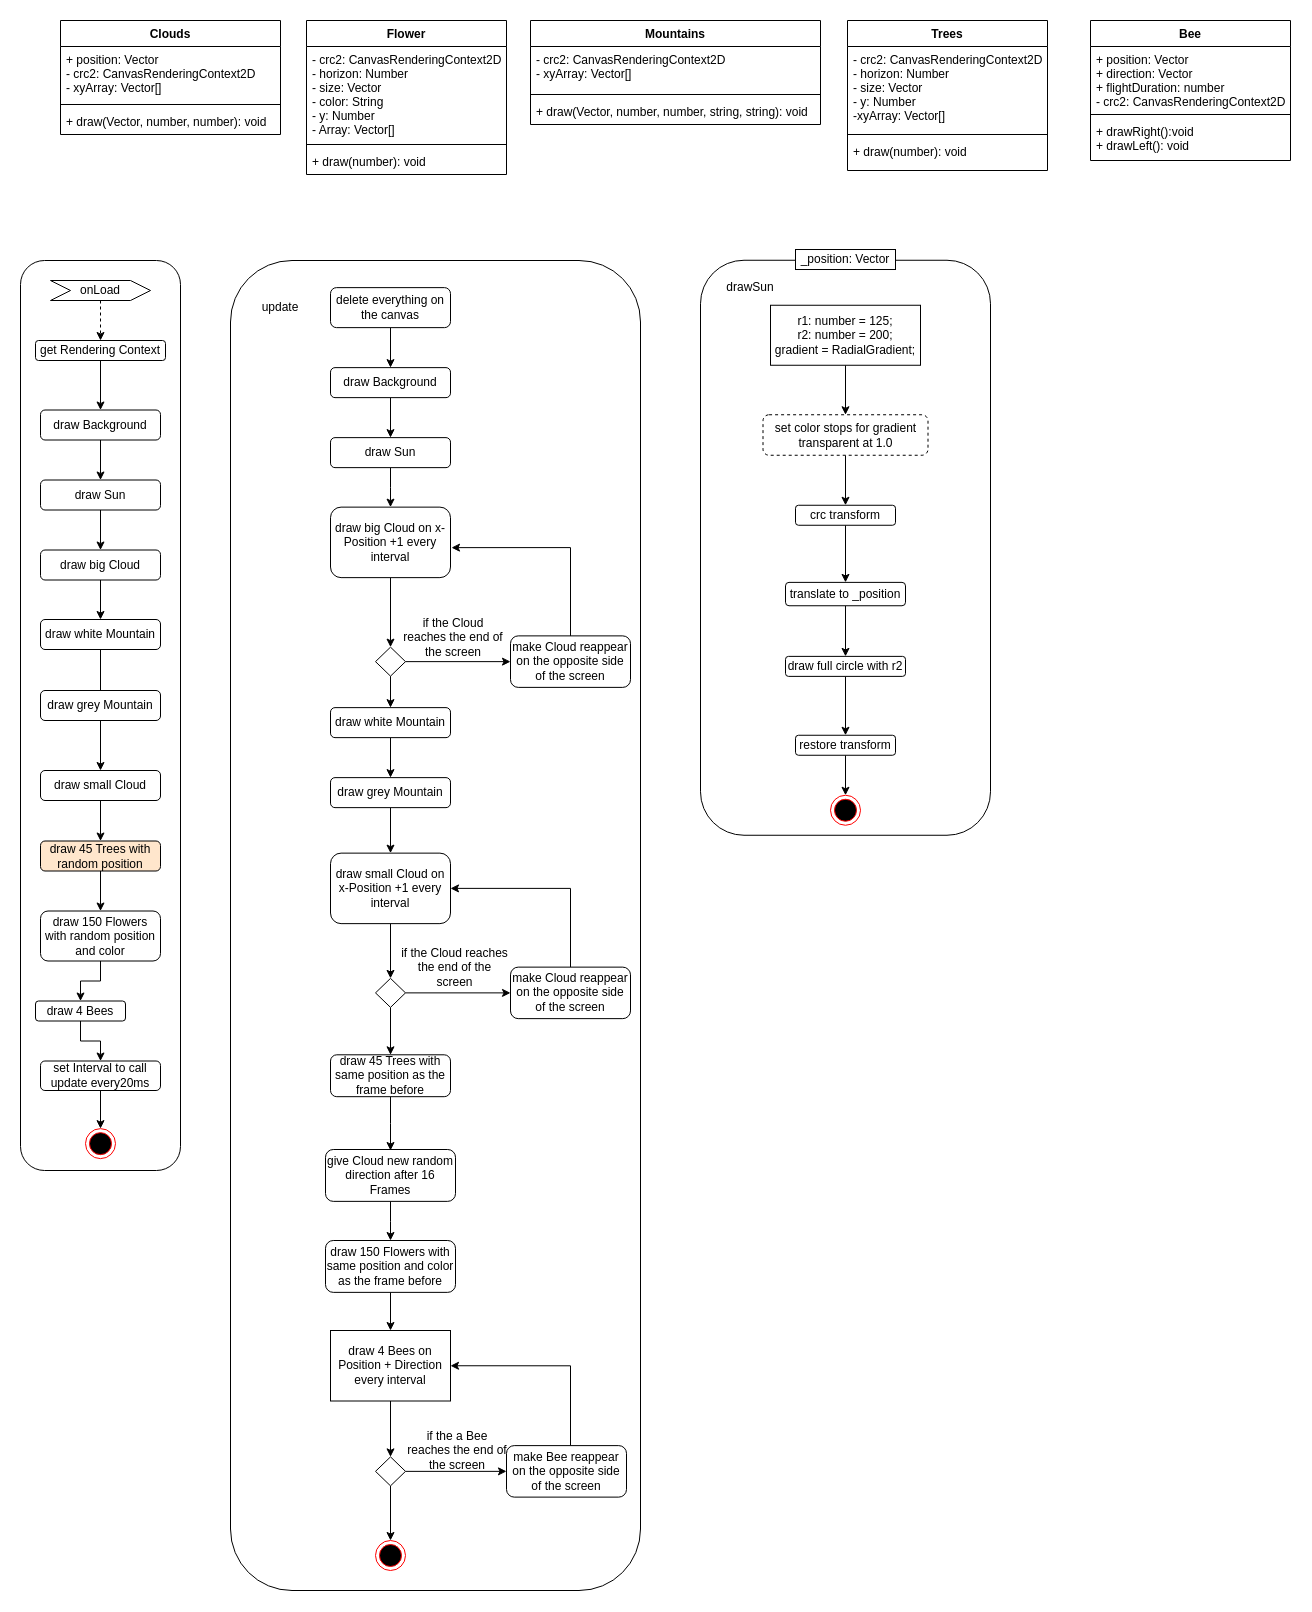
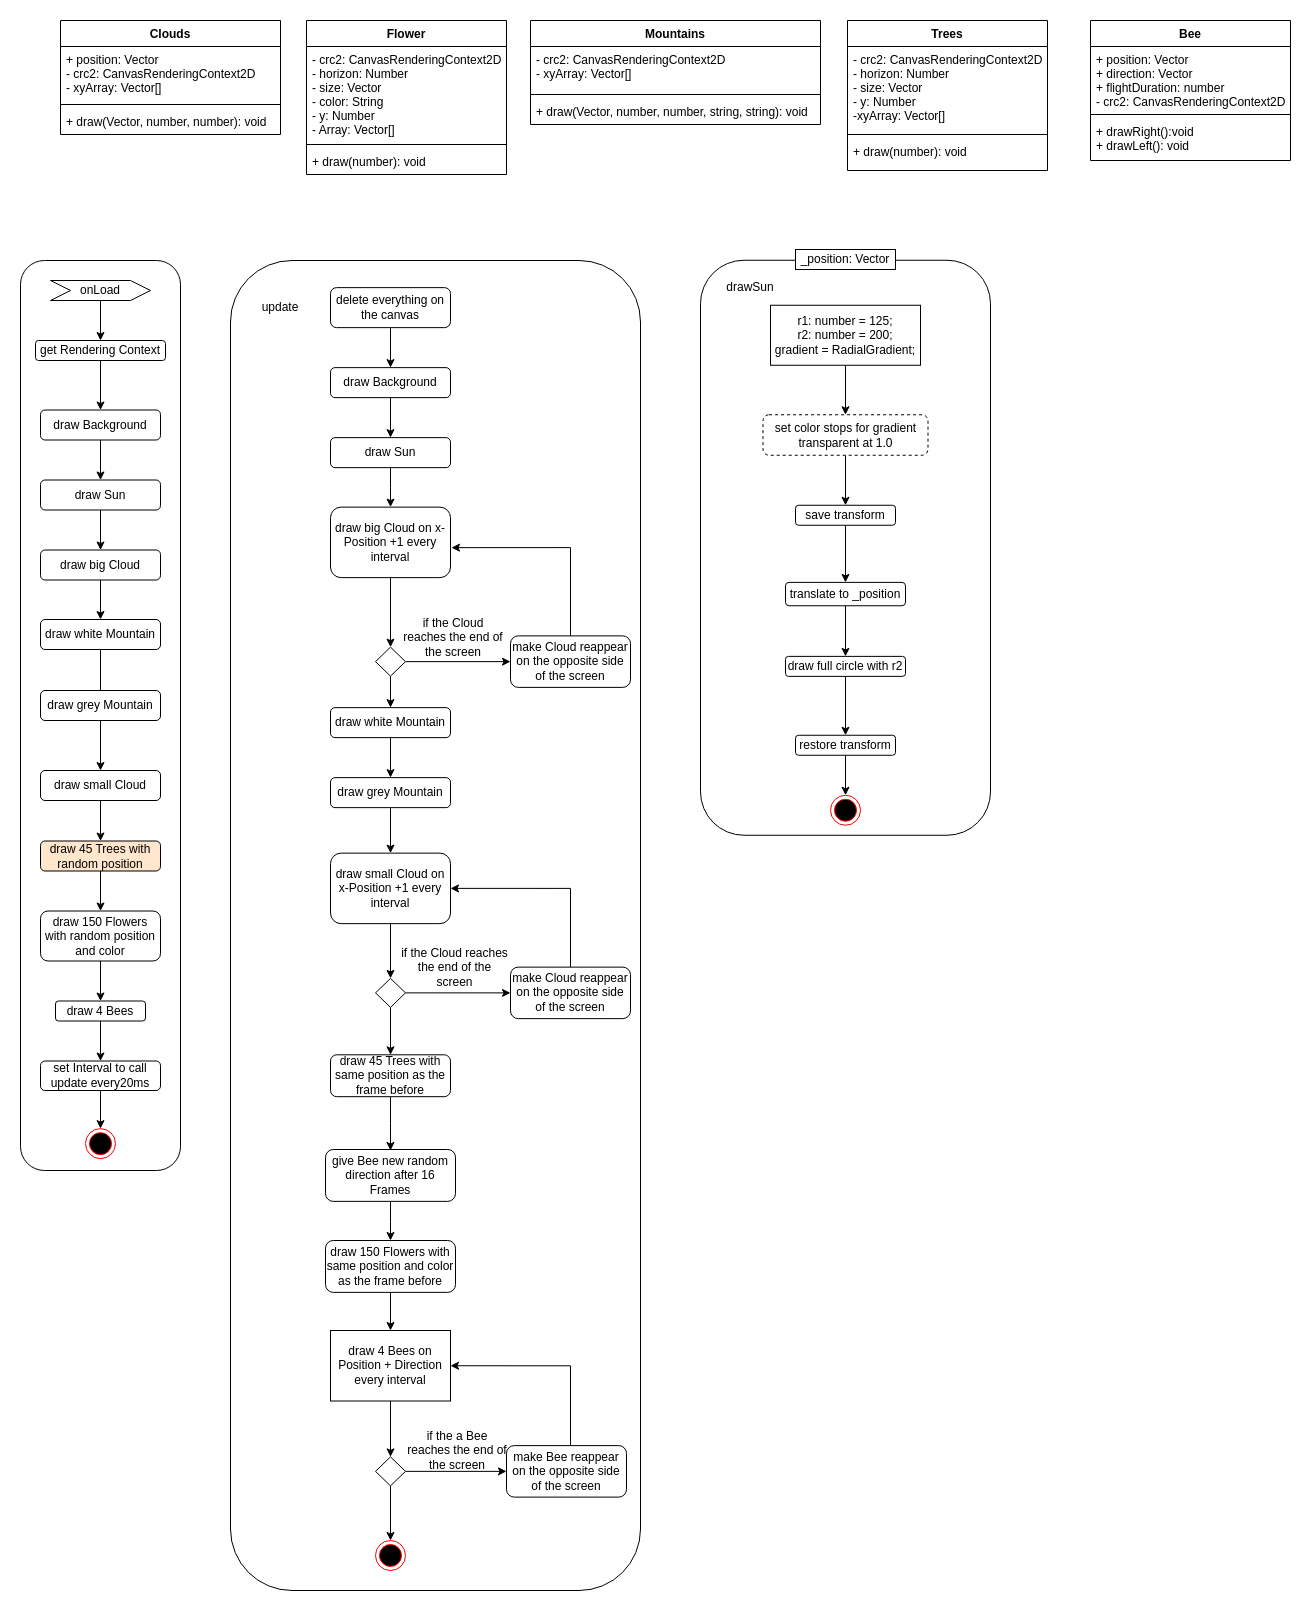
(101, 317) -> (101, 317)
(846, 516) -> (846, 516)
(81, 1011) -> (101, 1011)
(391, 1176) -> (391, 1176)
